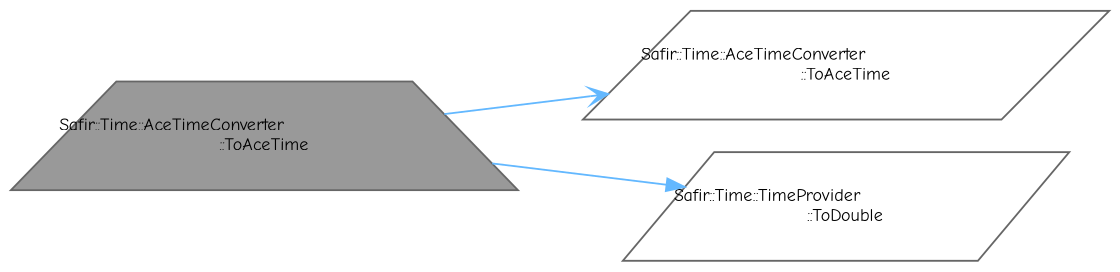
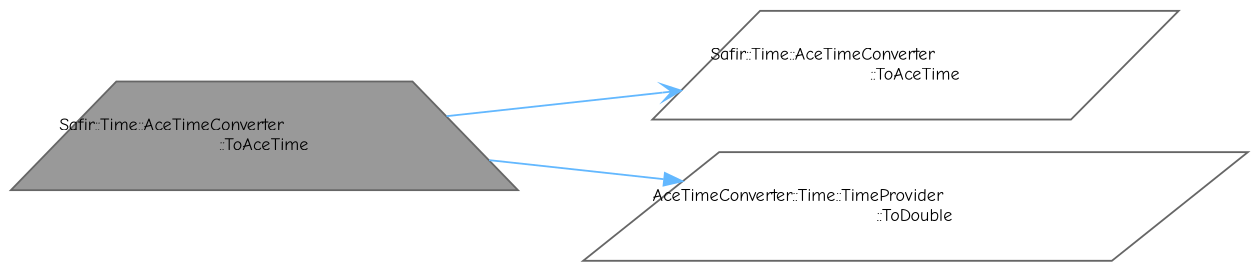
(846, 206) -> (916, 206)
